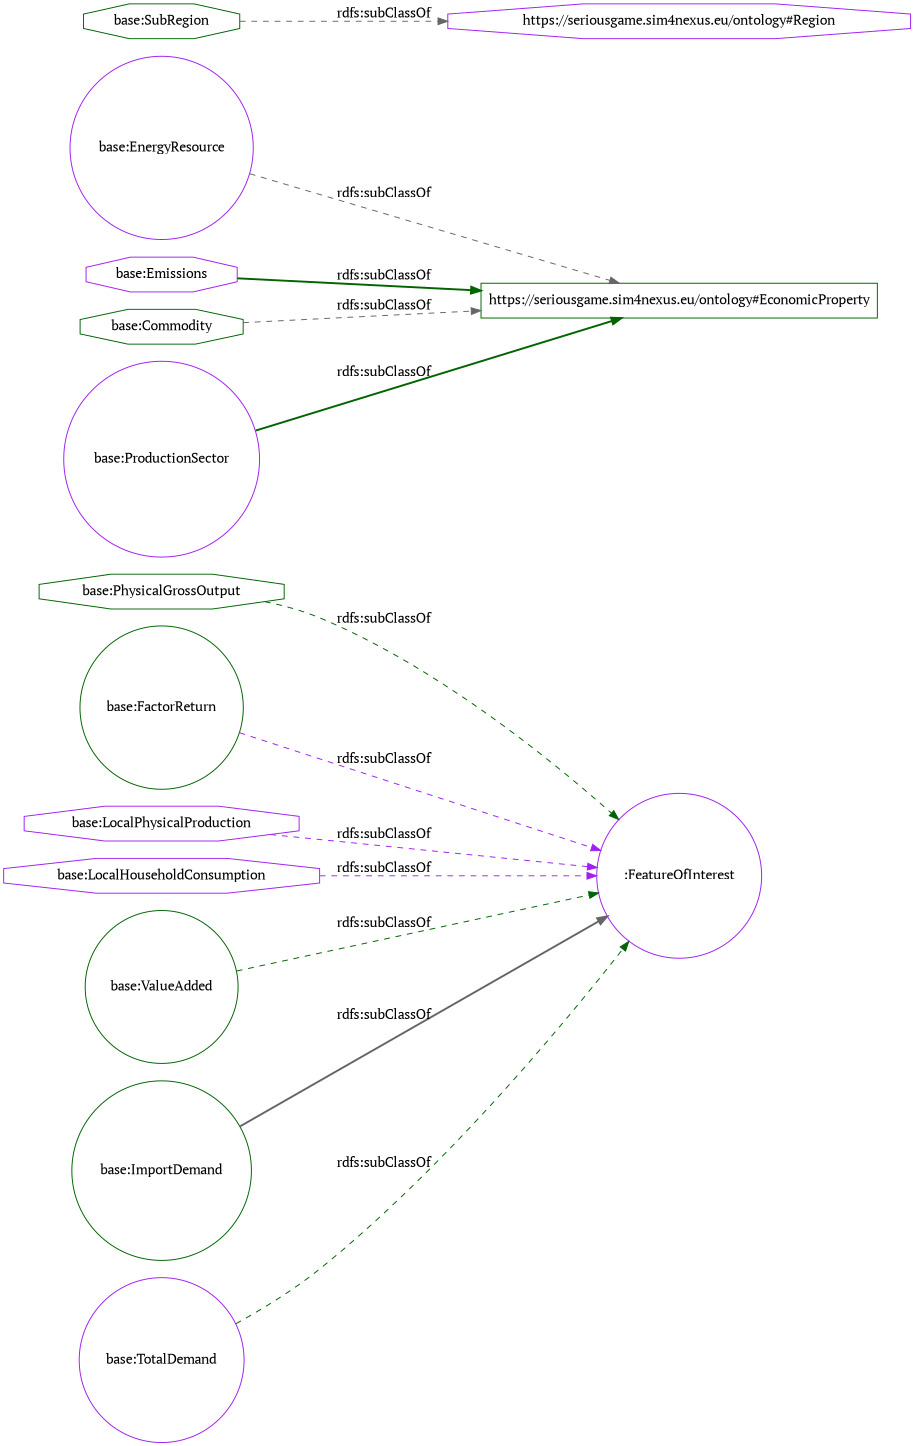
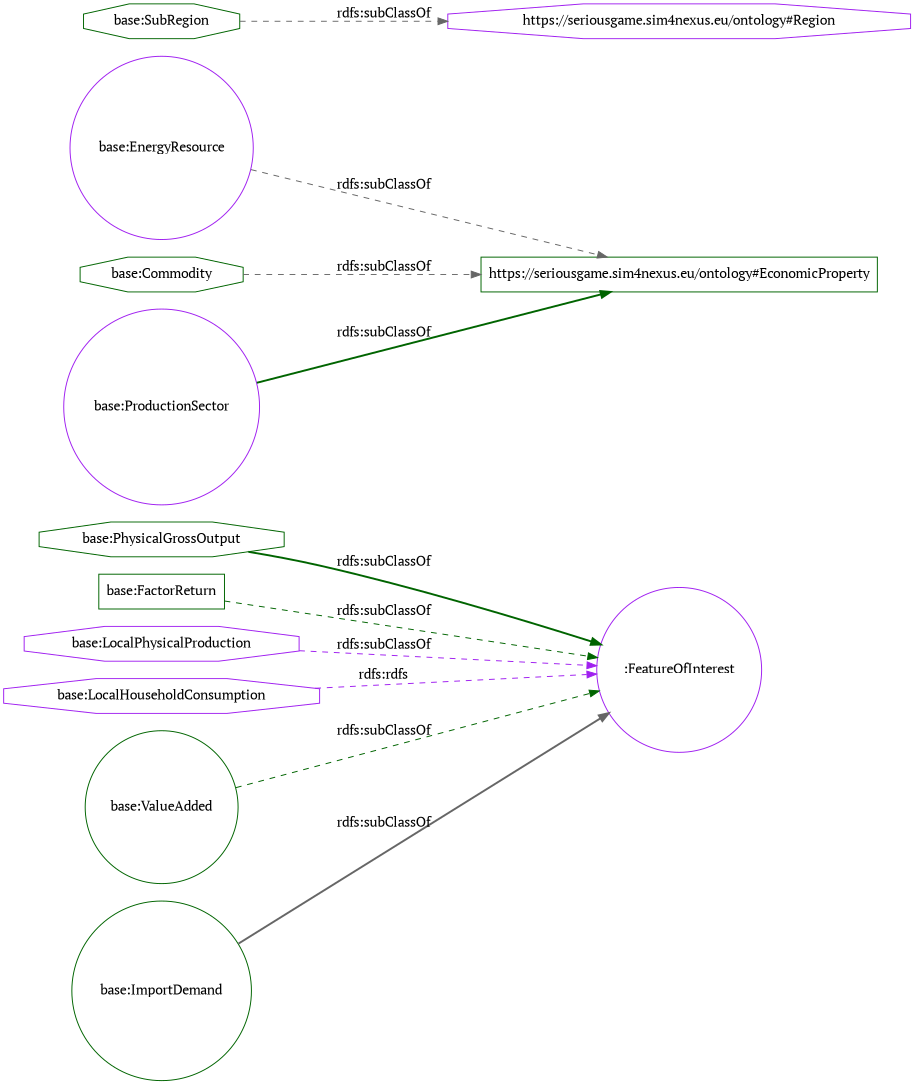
(162, 275) -> none
(449, 688) -> (421, 591)
(162, 708) -> (162, 592)
(416, 790) -> (406, 629)
(384, 869) -> (384, 675)
(162, 1360) -> none
